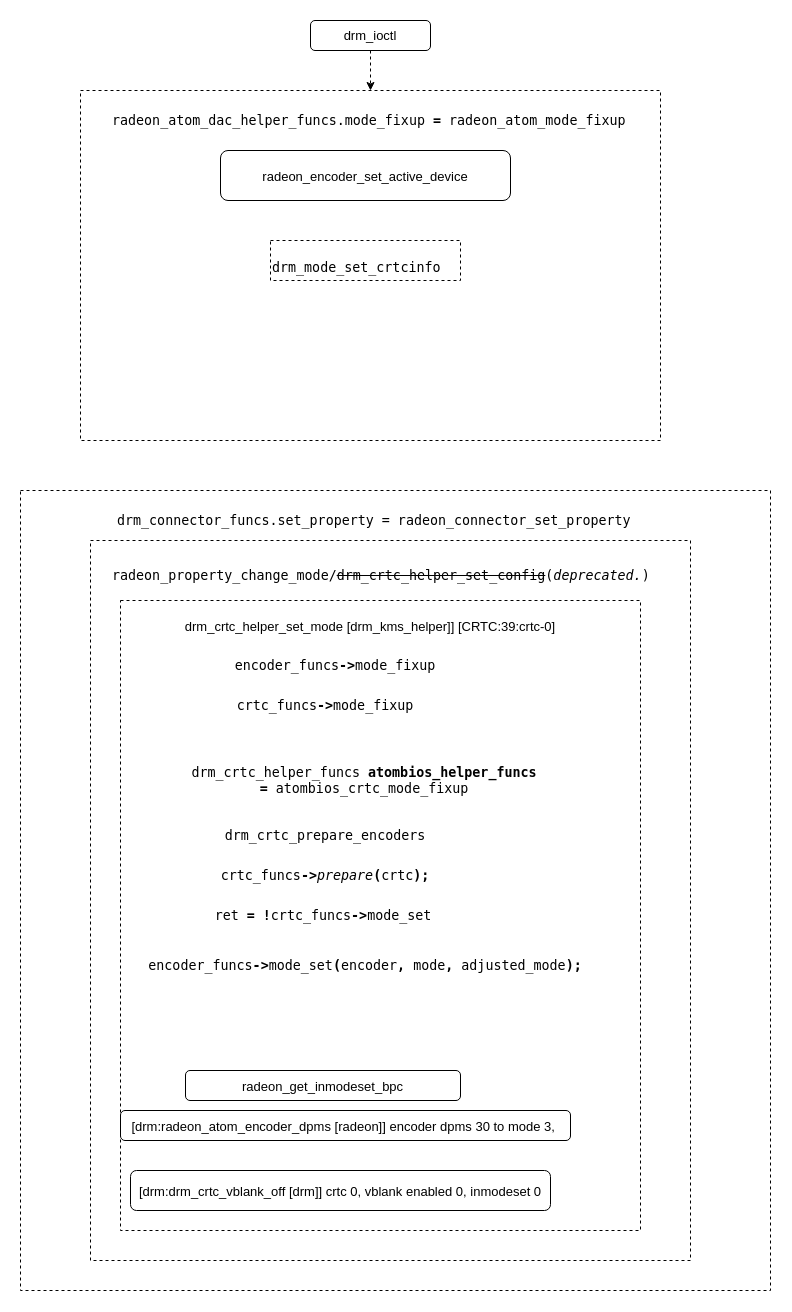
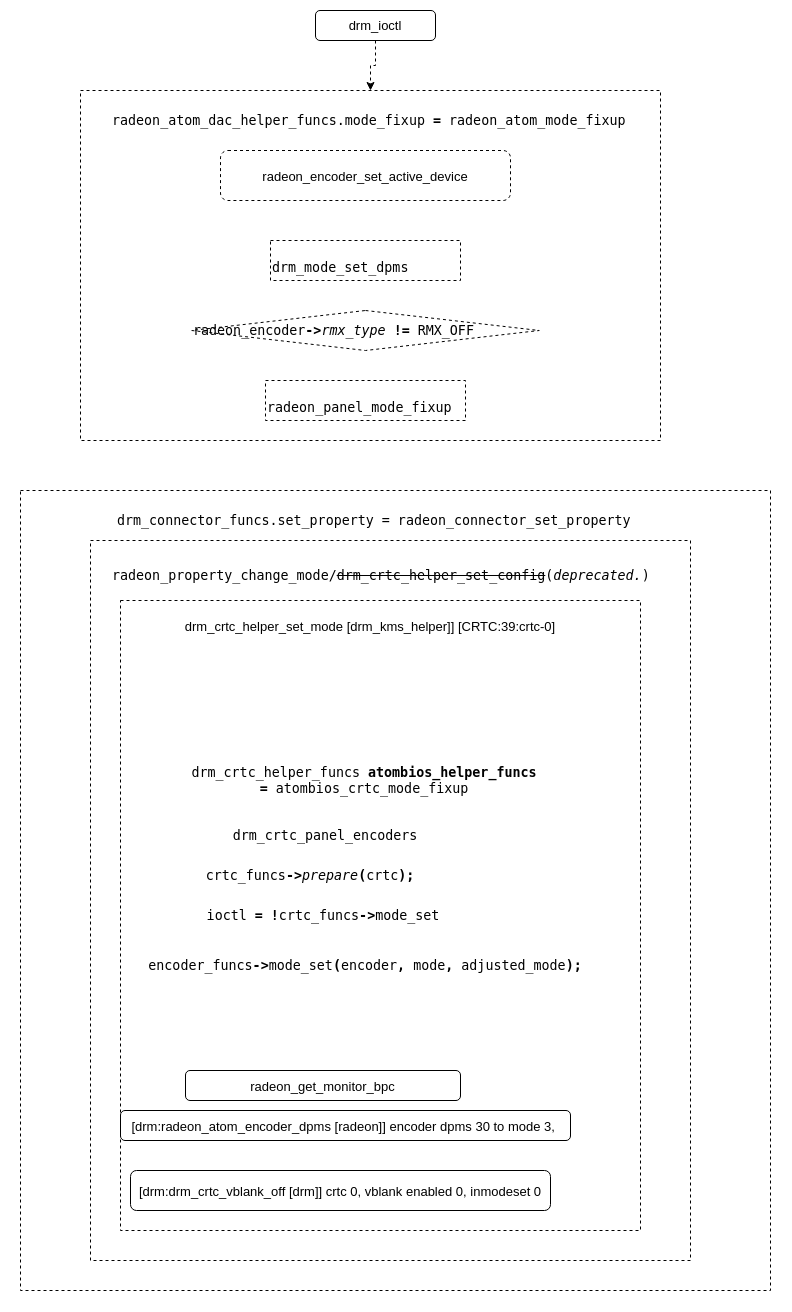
(371, 36) -> (376, 26)
(366, 176) -> (366, 176)
(367, 269) -> (358, 258)
none -> (366, 331)
none -> (366, 401)
(336, 666) -> none
(326, 706) -> none
(326, 836) -> (326, 836)
(326, 876) -> (311, 876)
(324, 916) -> (324, 916)
(323, 1086) -> (323, 1086)
